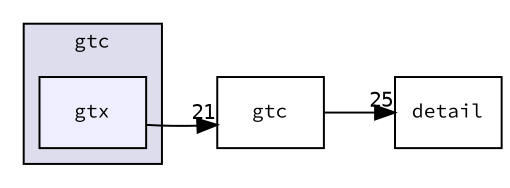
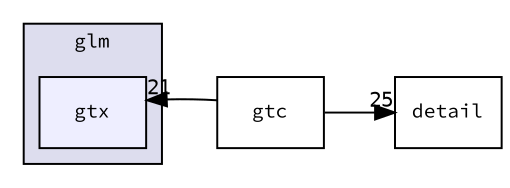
(93, 42) -> (93, 42)
(175, 126) -> (192, 99)
